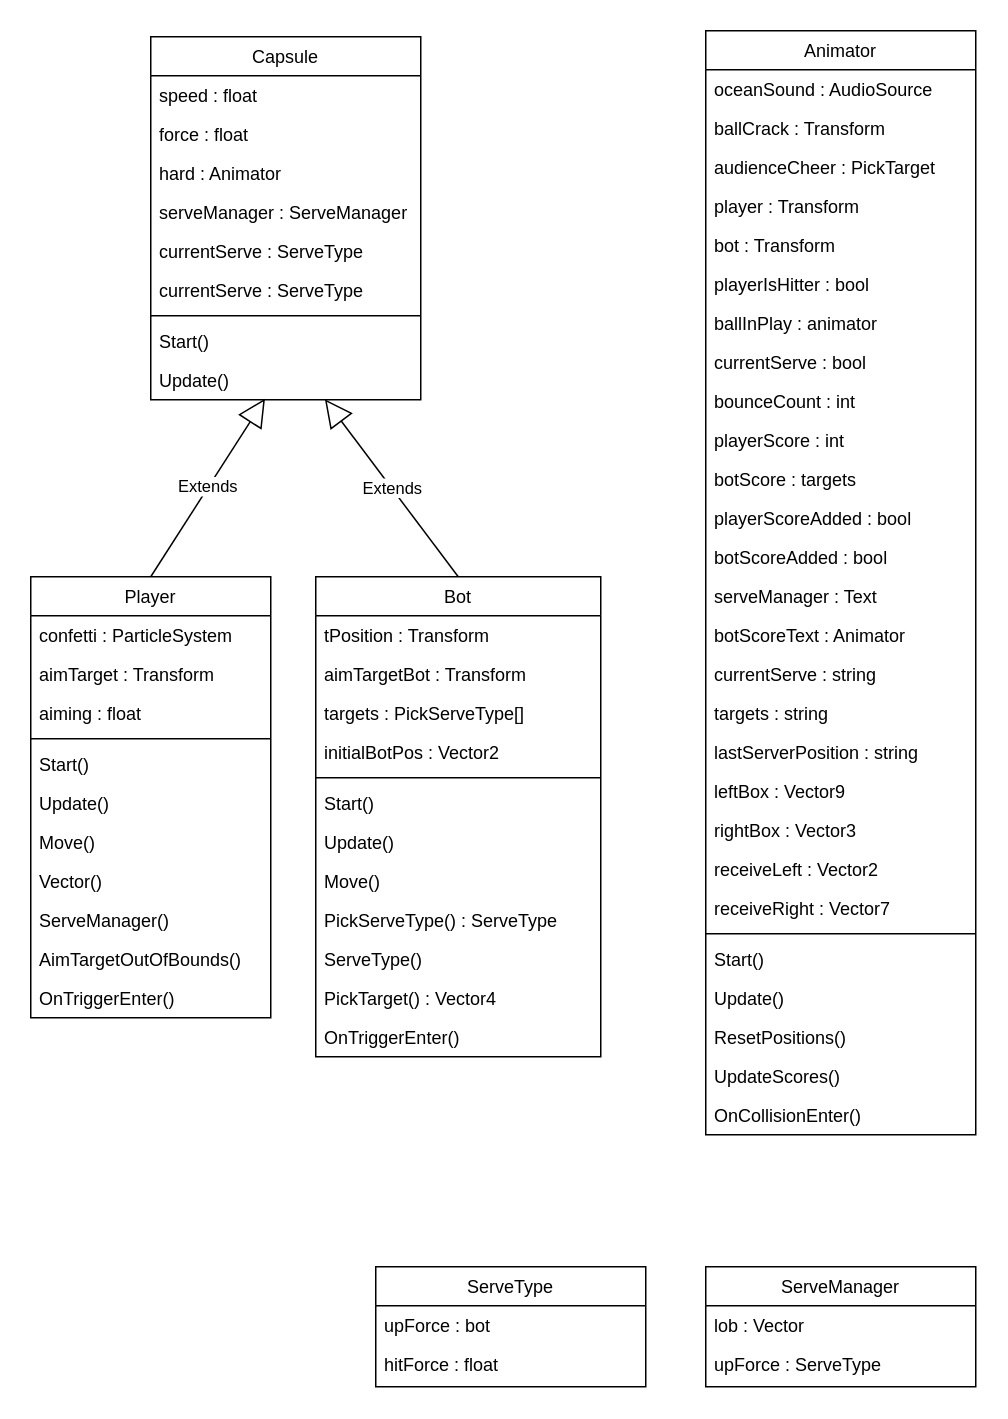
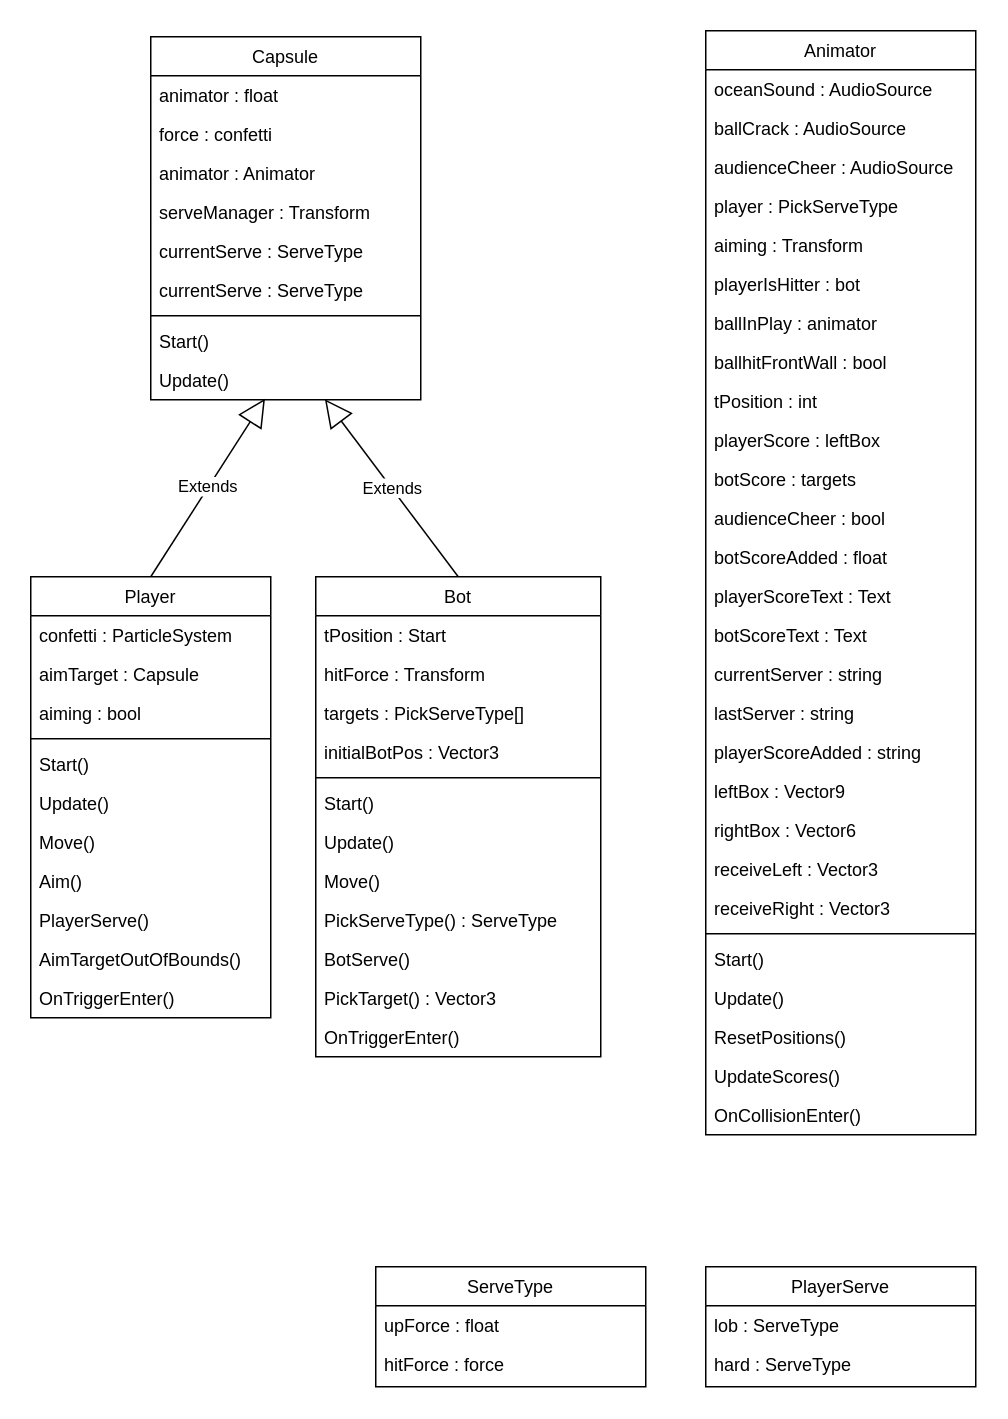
(215, 96) -> (228, 96)
(808, 129) -> (816, 129)
(215, 135) -> (230, 135)
(833, 168) -> (838, 168)
(225, 174) -> (243, 174)
(795, 207) -> (813, 207)
(288, 213) -> (273, 213)
(783, 246) -> (793, 246)
(806, 285) -> (803, 285)
(800, 363) -> (809, 363)
(790, 402) -> (776, 402)
(788, 441) -> (808, 441)
(818, 519) -> (803, 519)
(805, 558) -> (810, 558)
(803, 597) -> (816, 597)
(418, 636) -> (398, 636)
(821, 636) -> (803, 636)
(135, 675) -> (123, 675)
(436, 675) -> (415, 675)
(810, 675) -> (816, 675)
(96, 714) -> (90, 714)
(785, 714) -> (798, 714)
(424, 753) -> (424, 753)
(834, 753) -> (828, 753)
(795, 831) -> (795, 831)
(810, 870) -> (810, 870)
(79, 882) -> (62, 882)
(813, 909) -> (813, 909)
(110, 921) -> (102, 921)
(379, 960) -> (374, 960)
(426, 999) -> (426, 999)
(840, 1287) -> (840, 1287)
(443, 1326) -> (450, 1326)
(765, 1326) -> (780, 1326)
(453, 1365) -> (455, 1365)
(803, 1365) -> (788, 1365)
